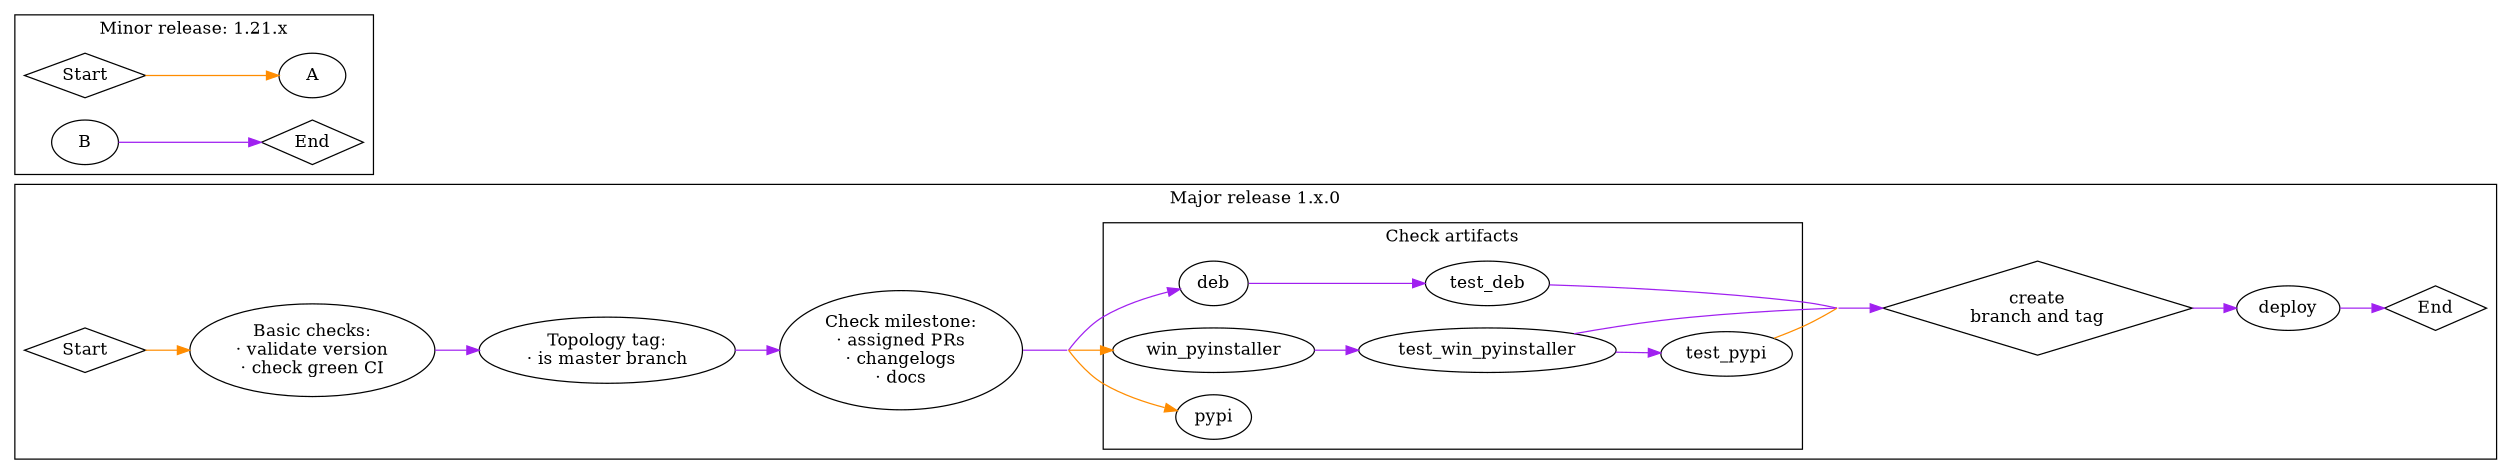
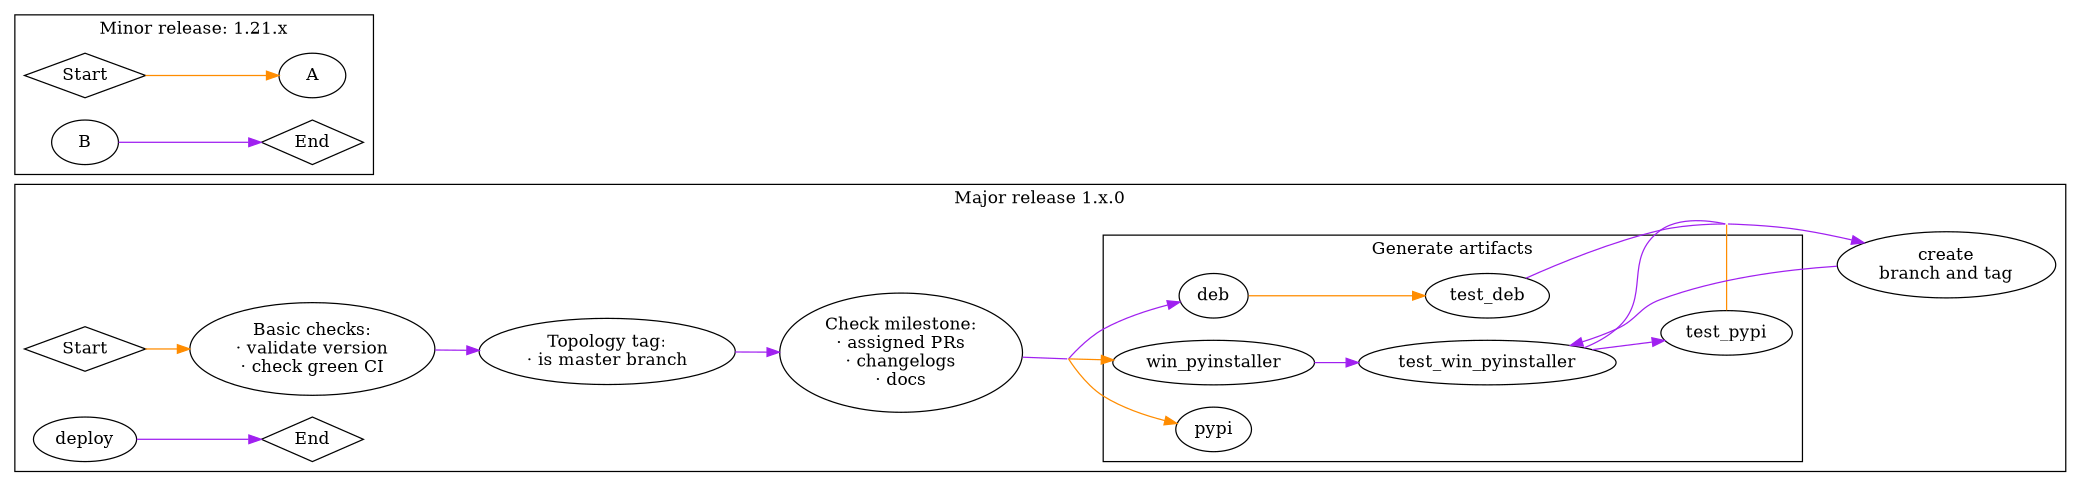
(1453, 237) -> (1453, 249)
(1331, 283) -> (1331, 296)
(2038, 308) -> (1946, 265)
(2208, 308) -> (1704, 286)
